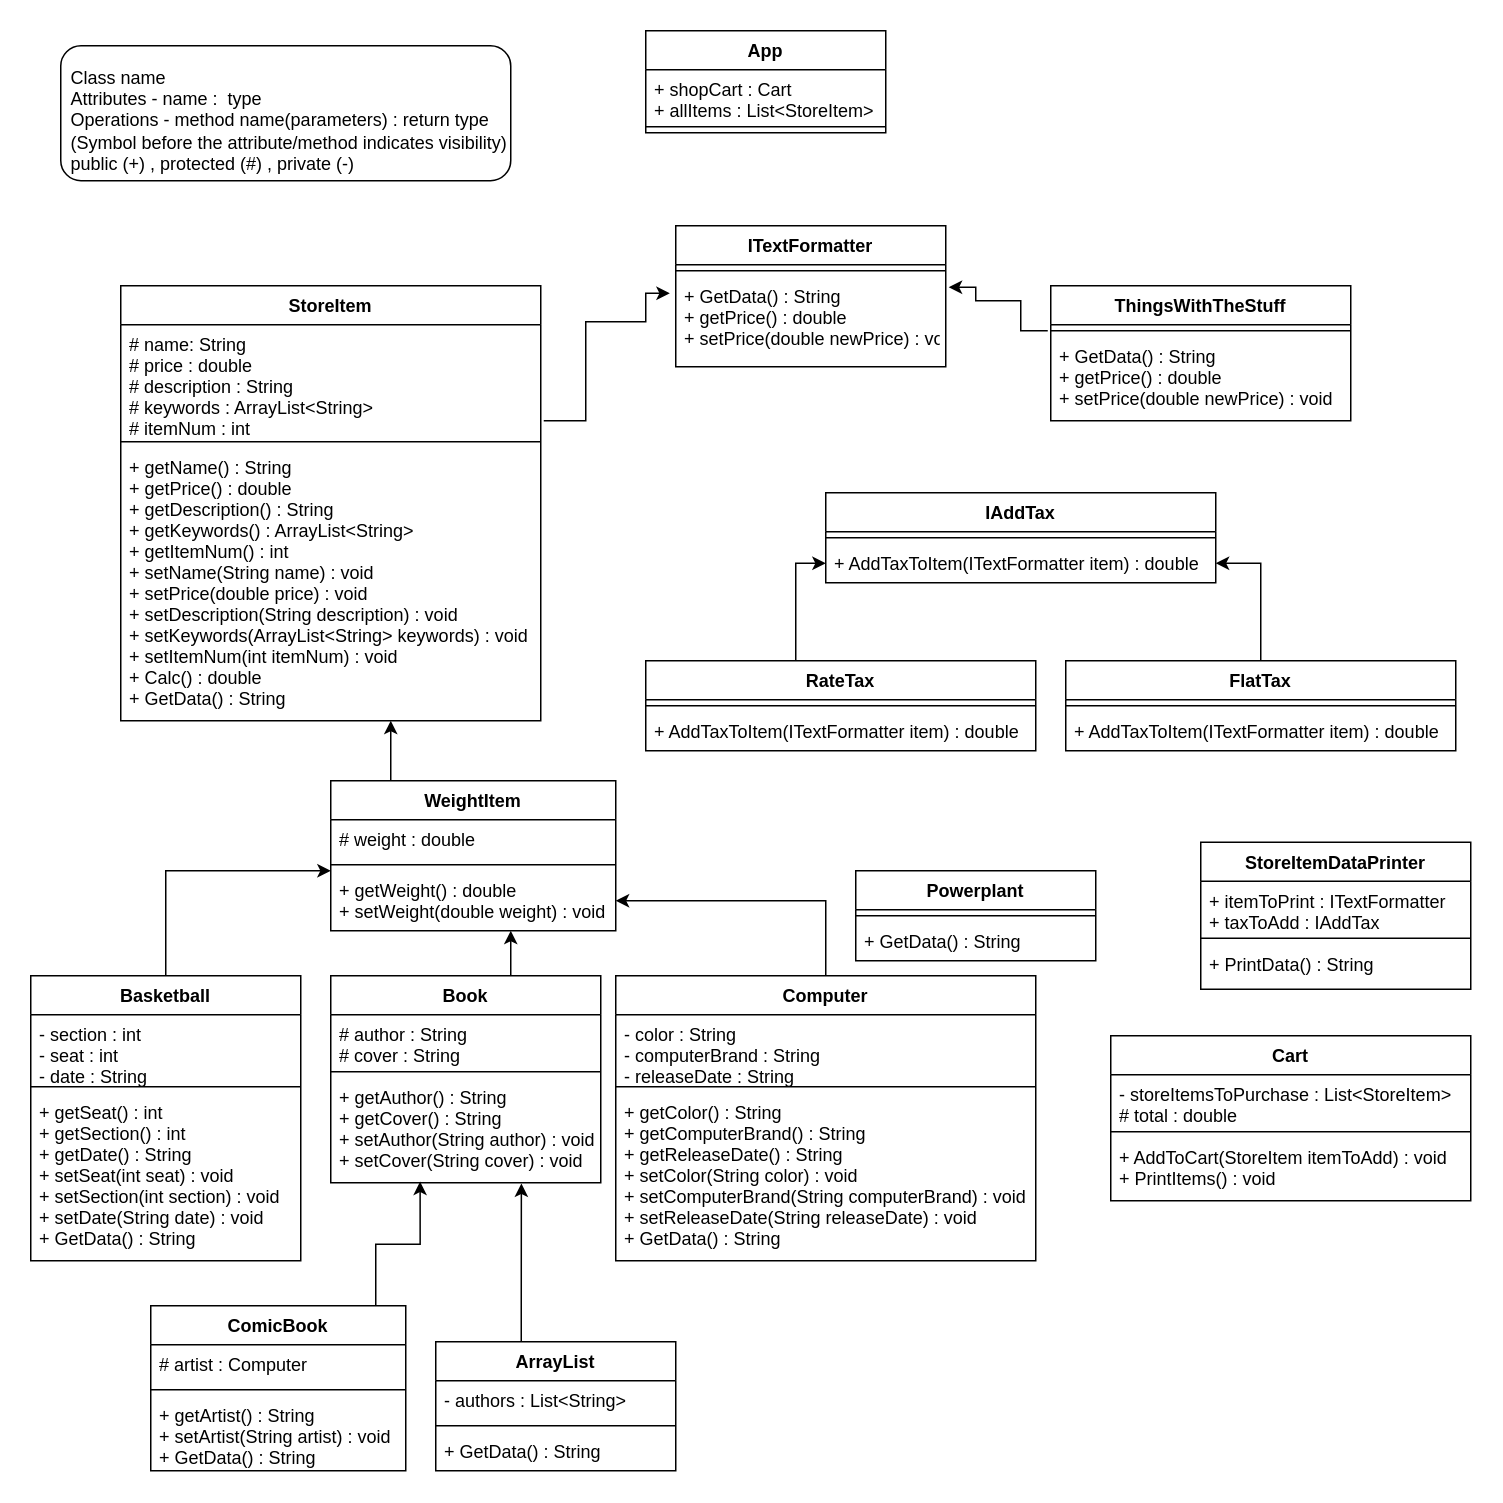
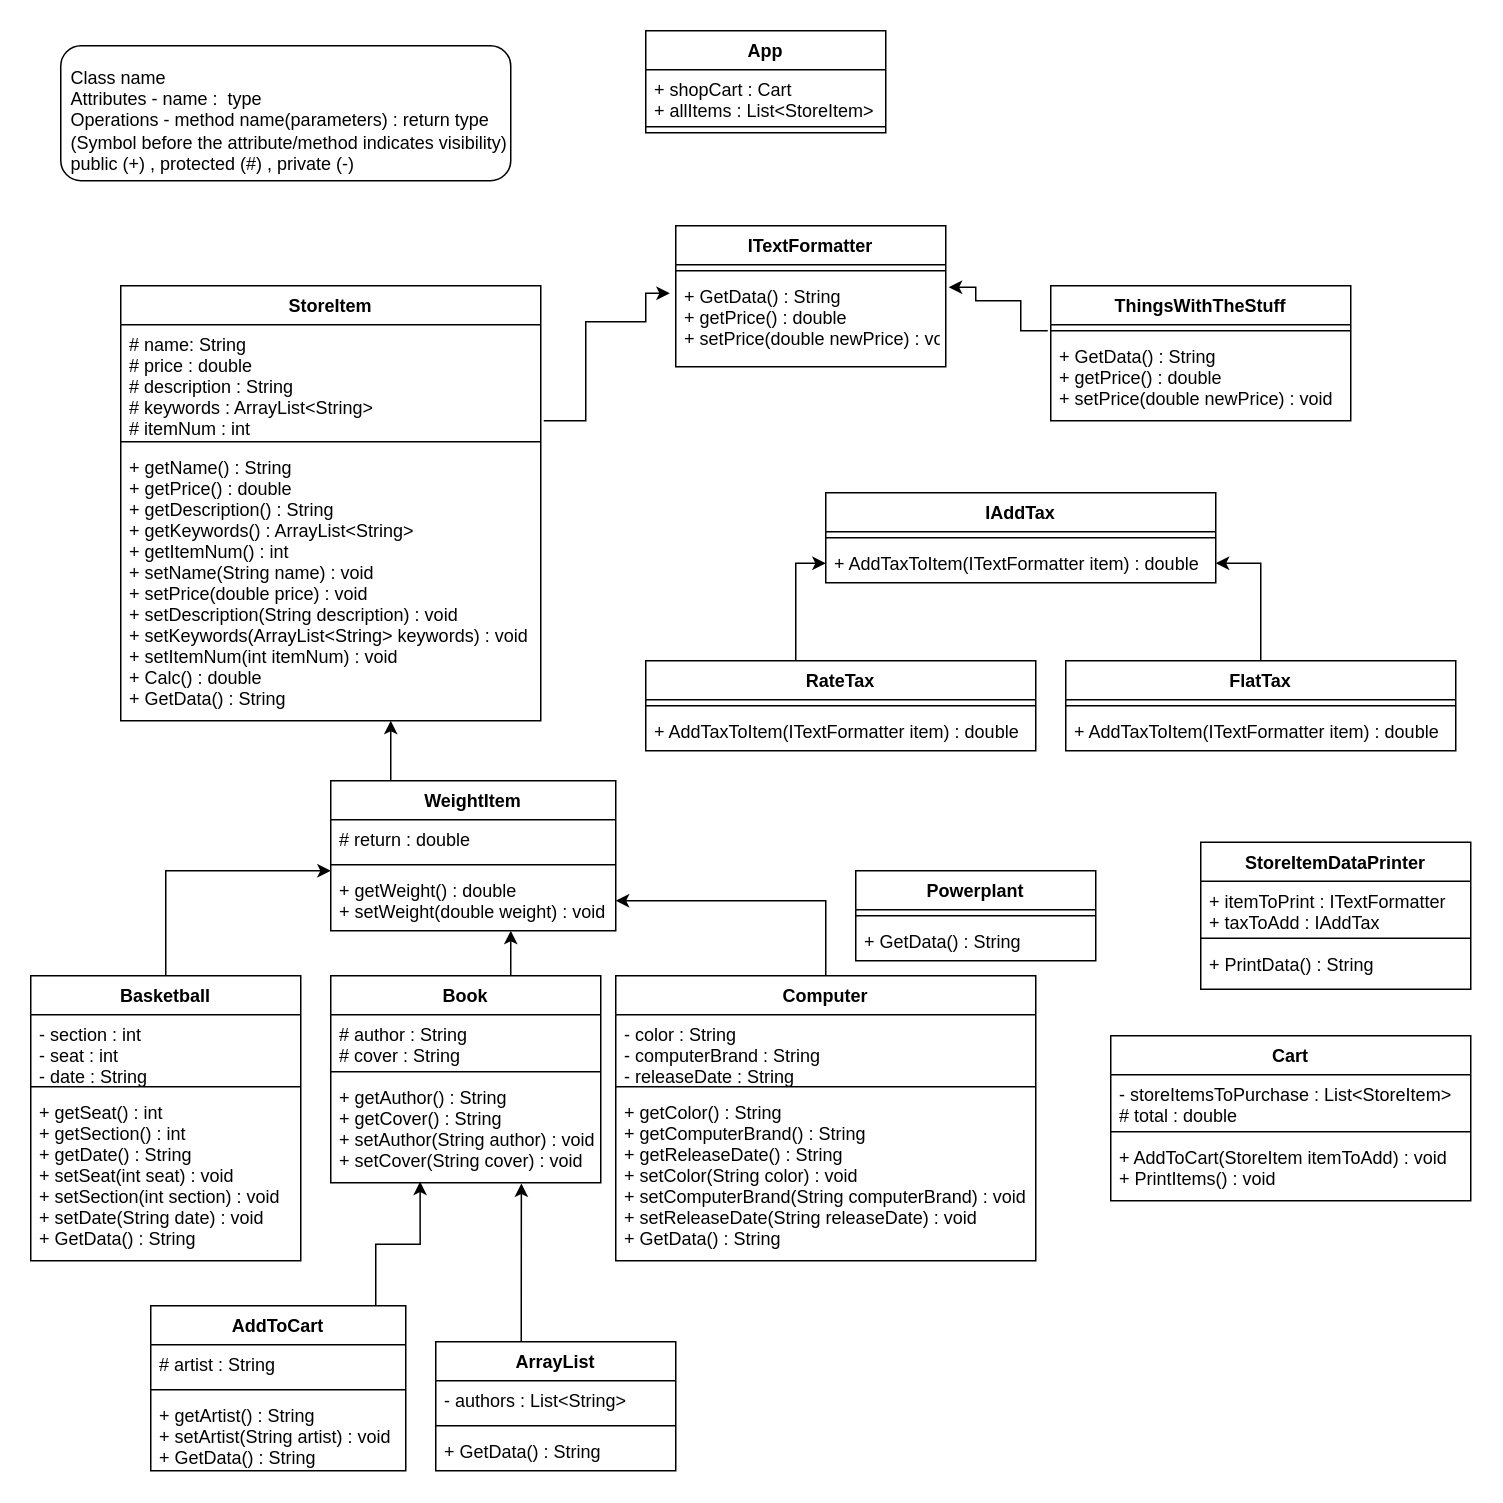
(411, 840) -> (413, 840)
(278, 1326) -> (278, 1326)
(243, 1365) -> (231, 1365)
